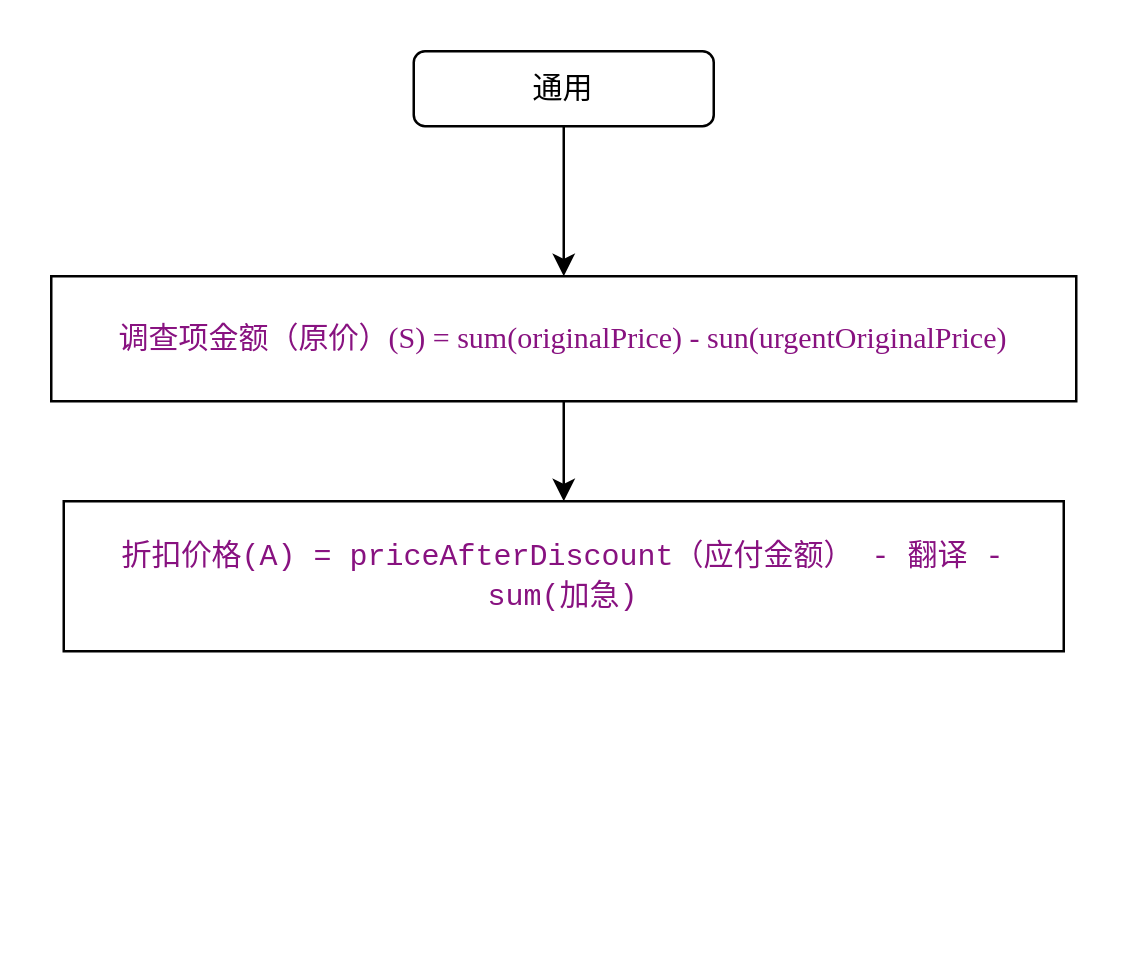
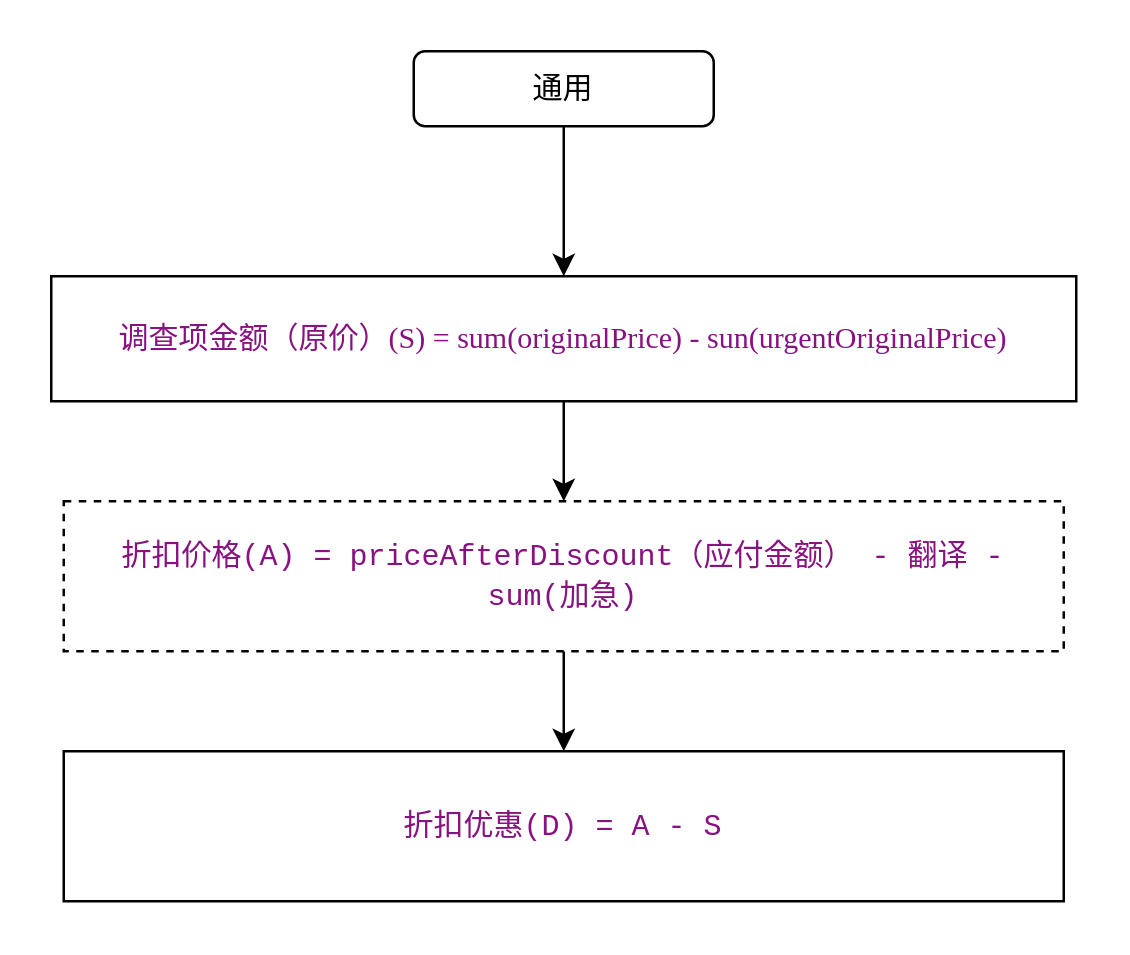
(564, 576) -> (564, 576)
none -> (564, 693)
none -> (564, 826)
